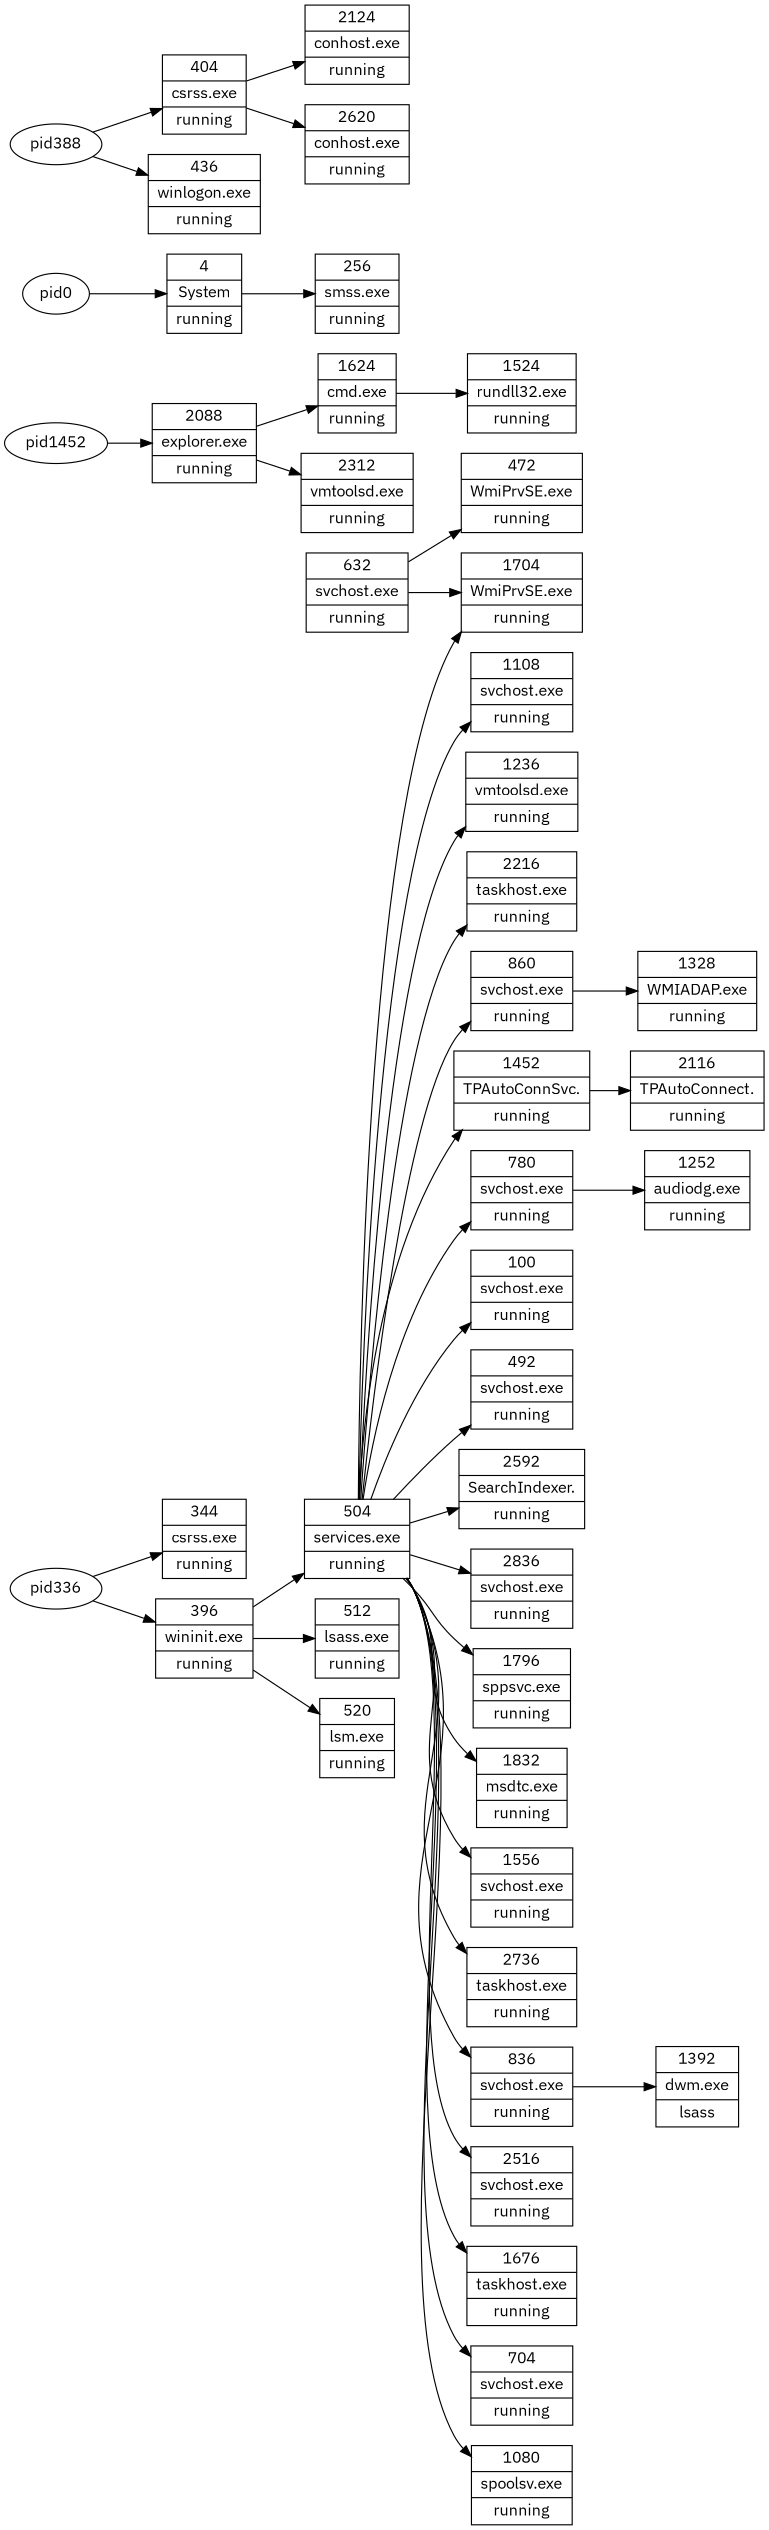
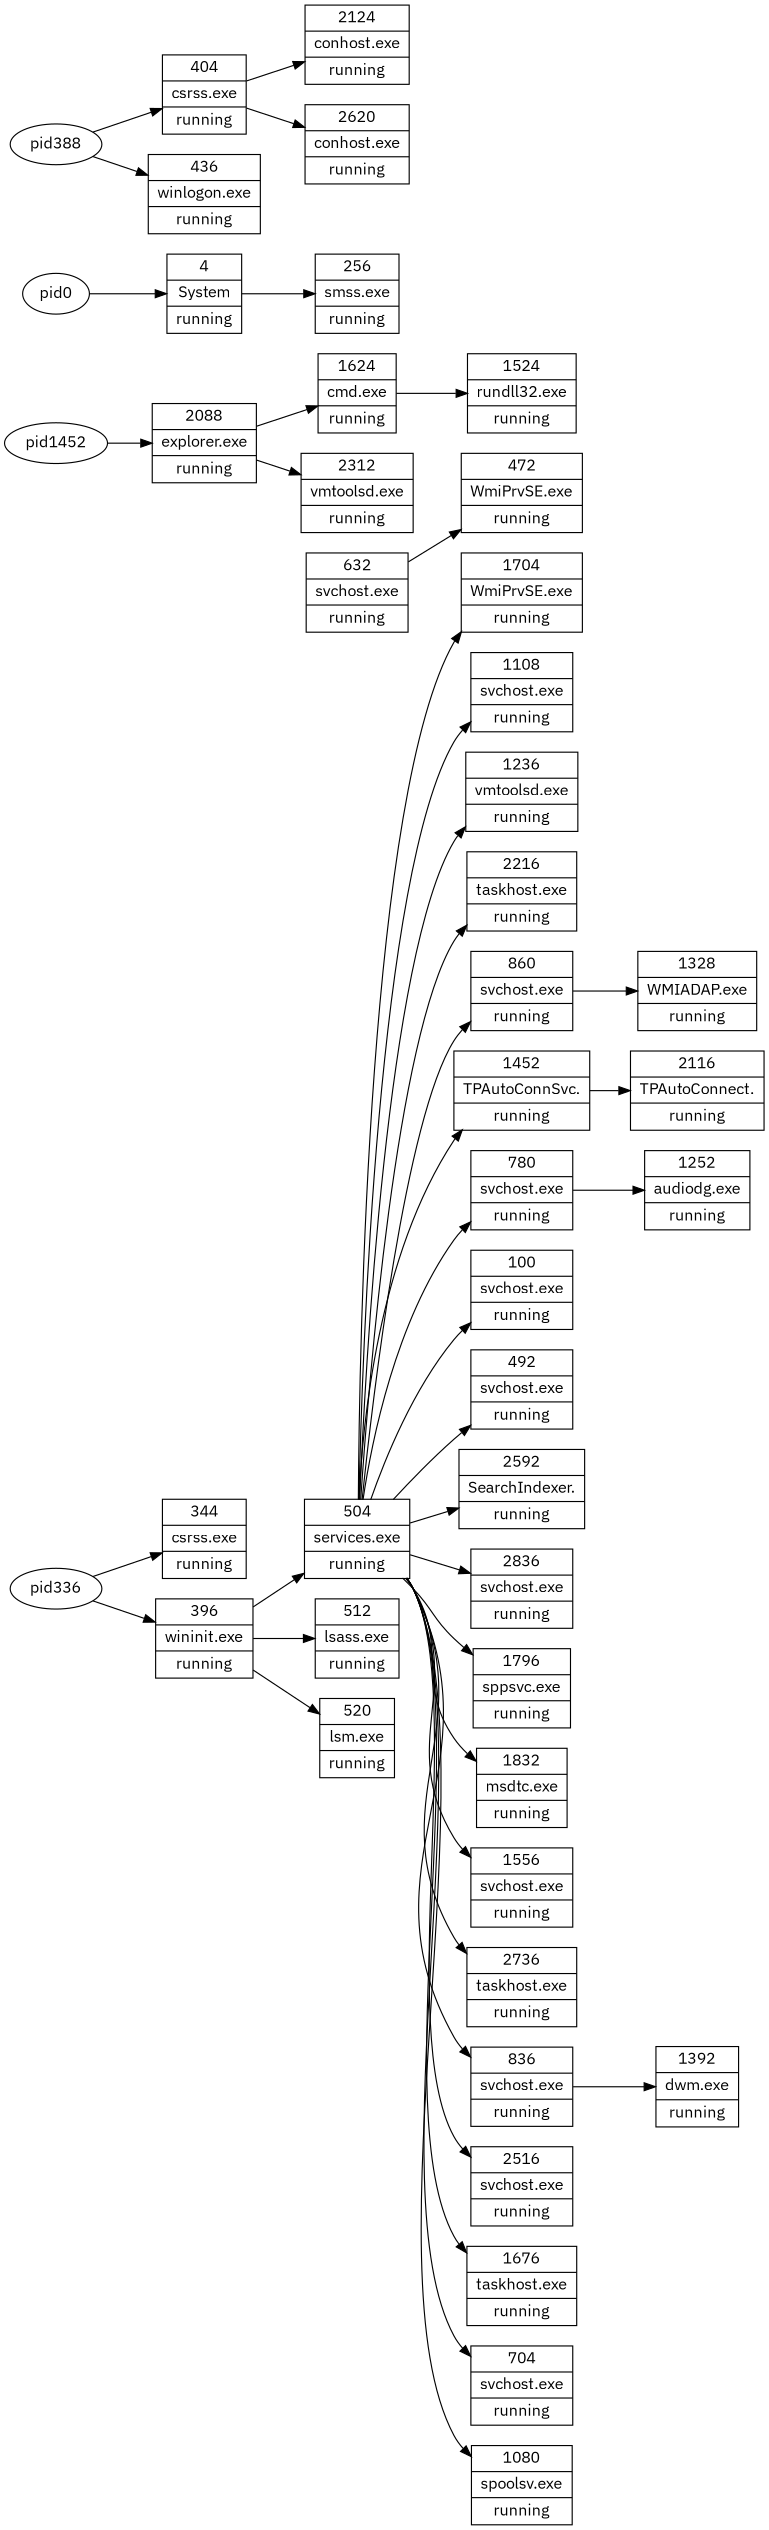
(429, 593) -> none
(697, 2113) -> (697, 2113)
